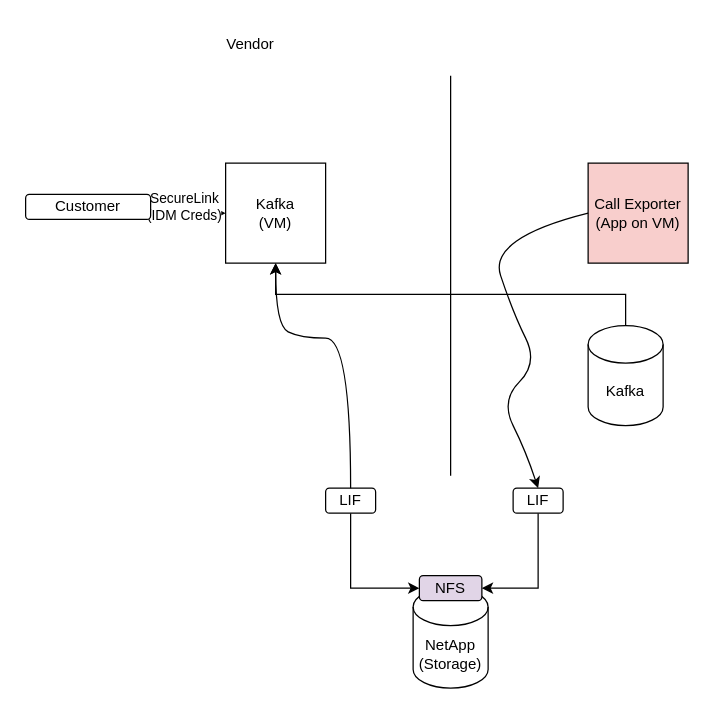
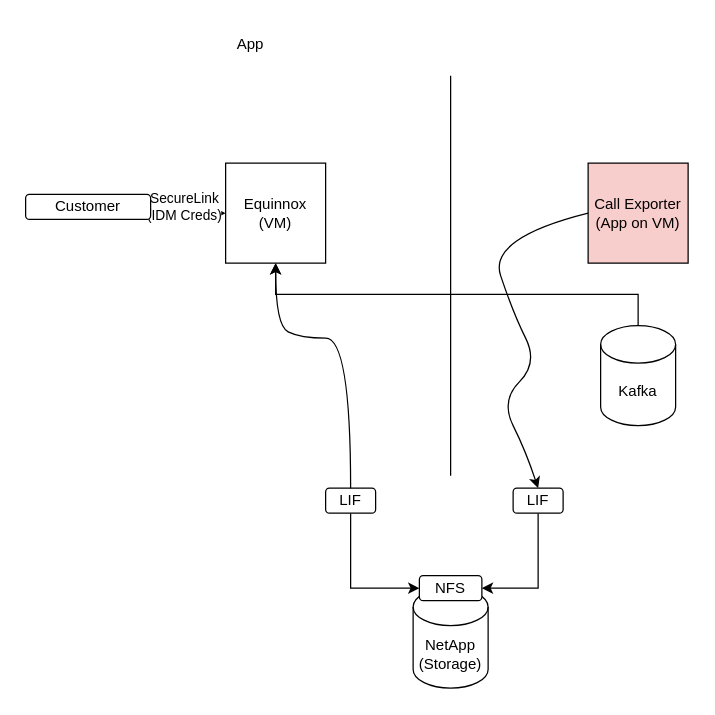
(251, 44) -> (251, 44)
(276, 213) -> (276, 213)
(626, 376) -> (638, 376)
(451, 588) -> (451, 588)
